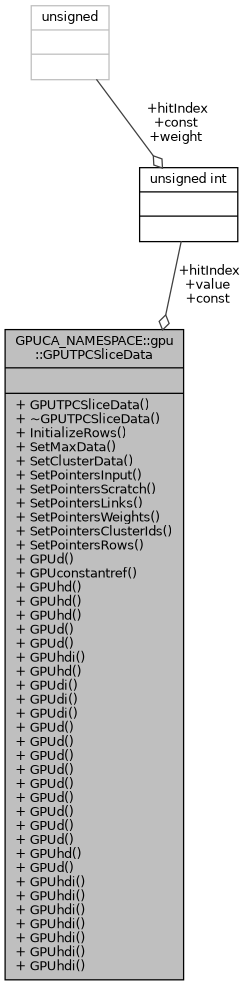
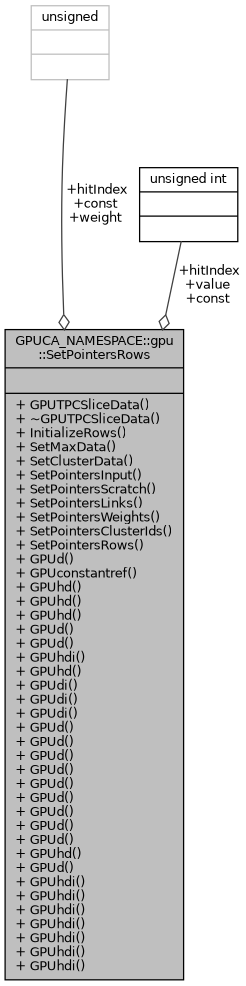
(125, 118) -> (62, 197)
(94, 355) -> (94, 355)
